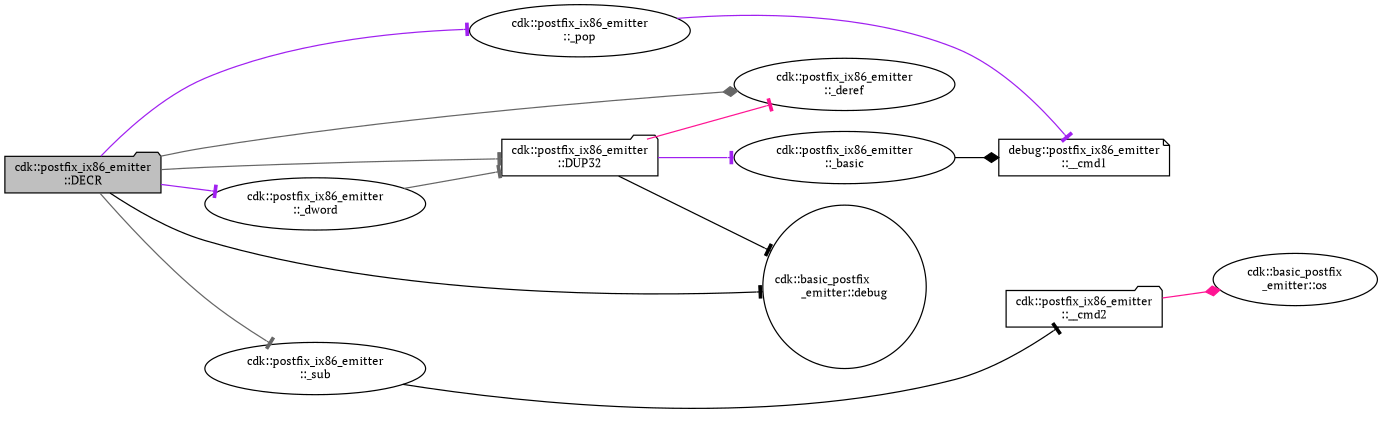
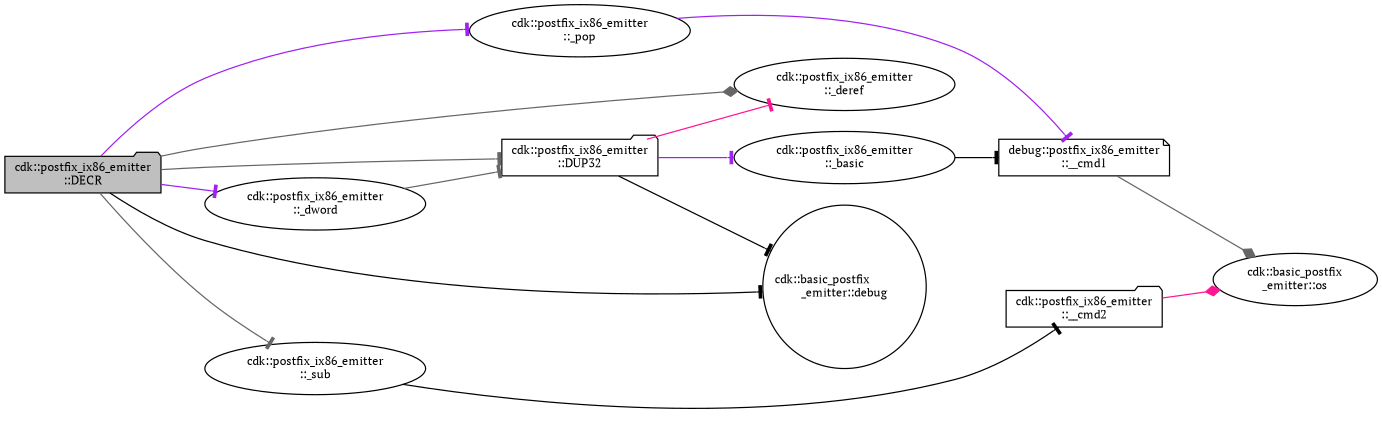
(974, 158) -> (974, 158)
none -> (1180, 213)
